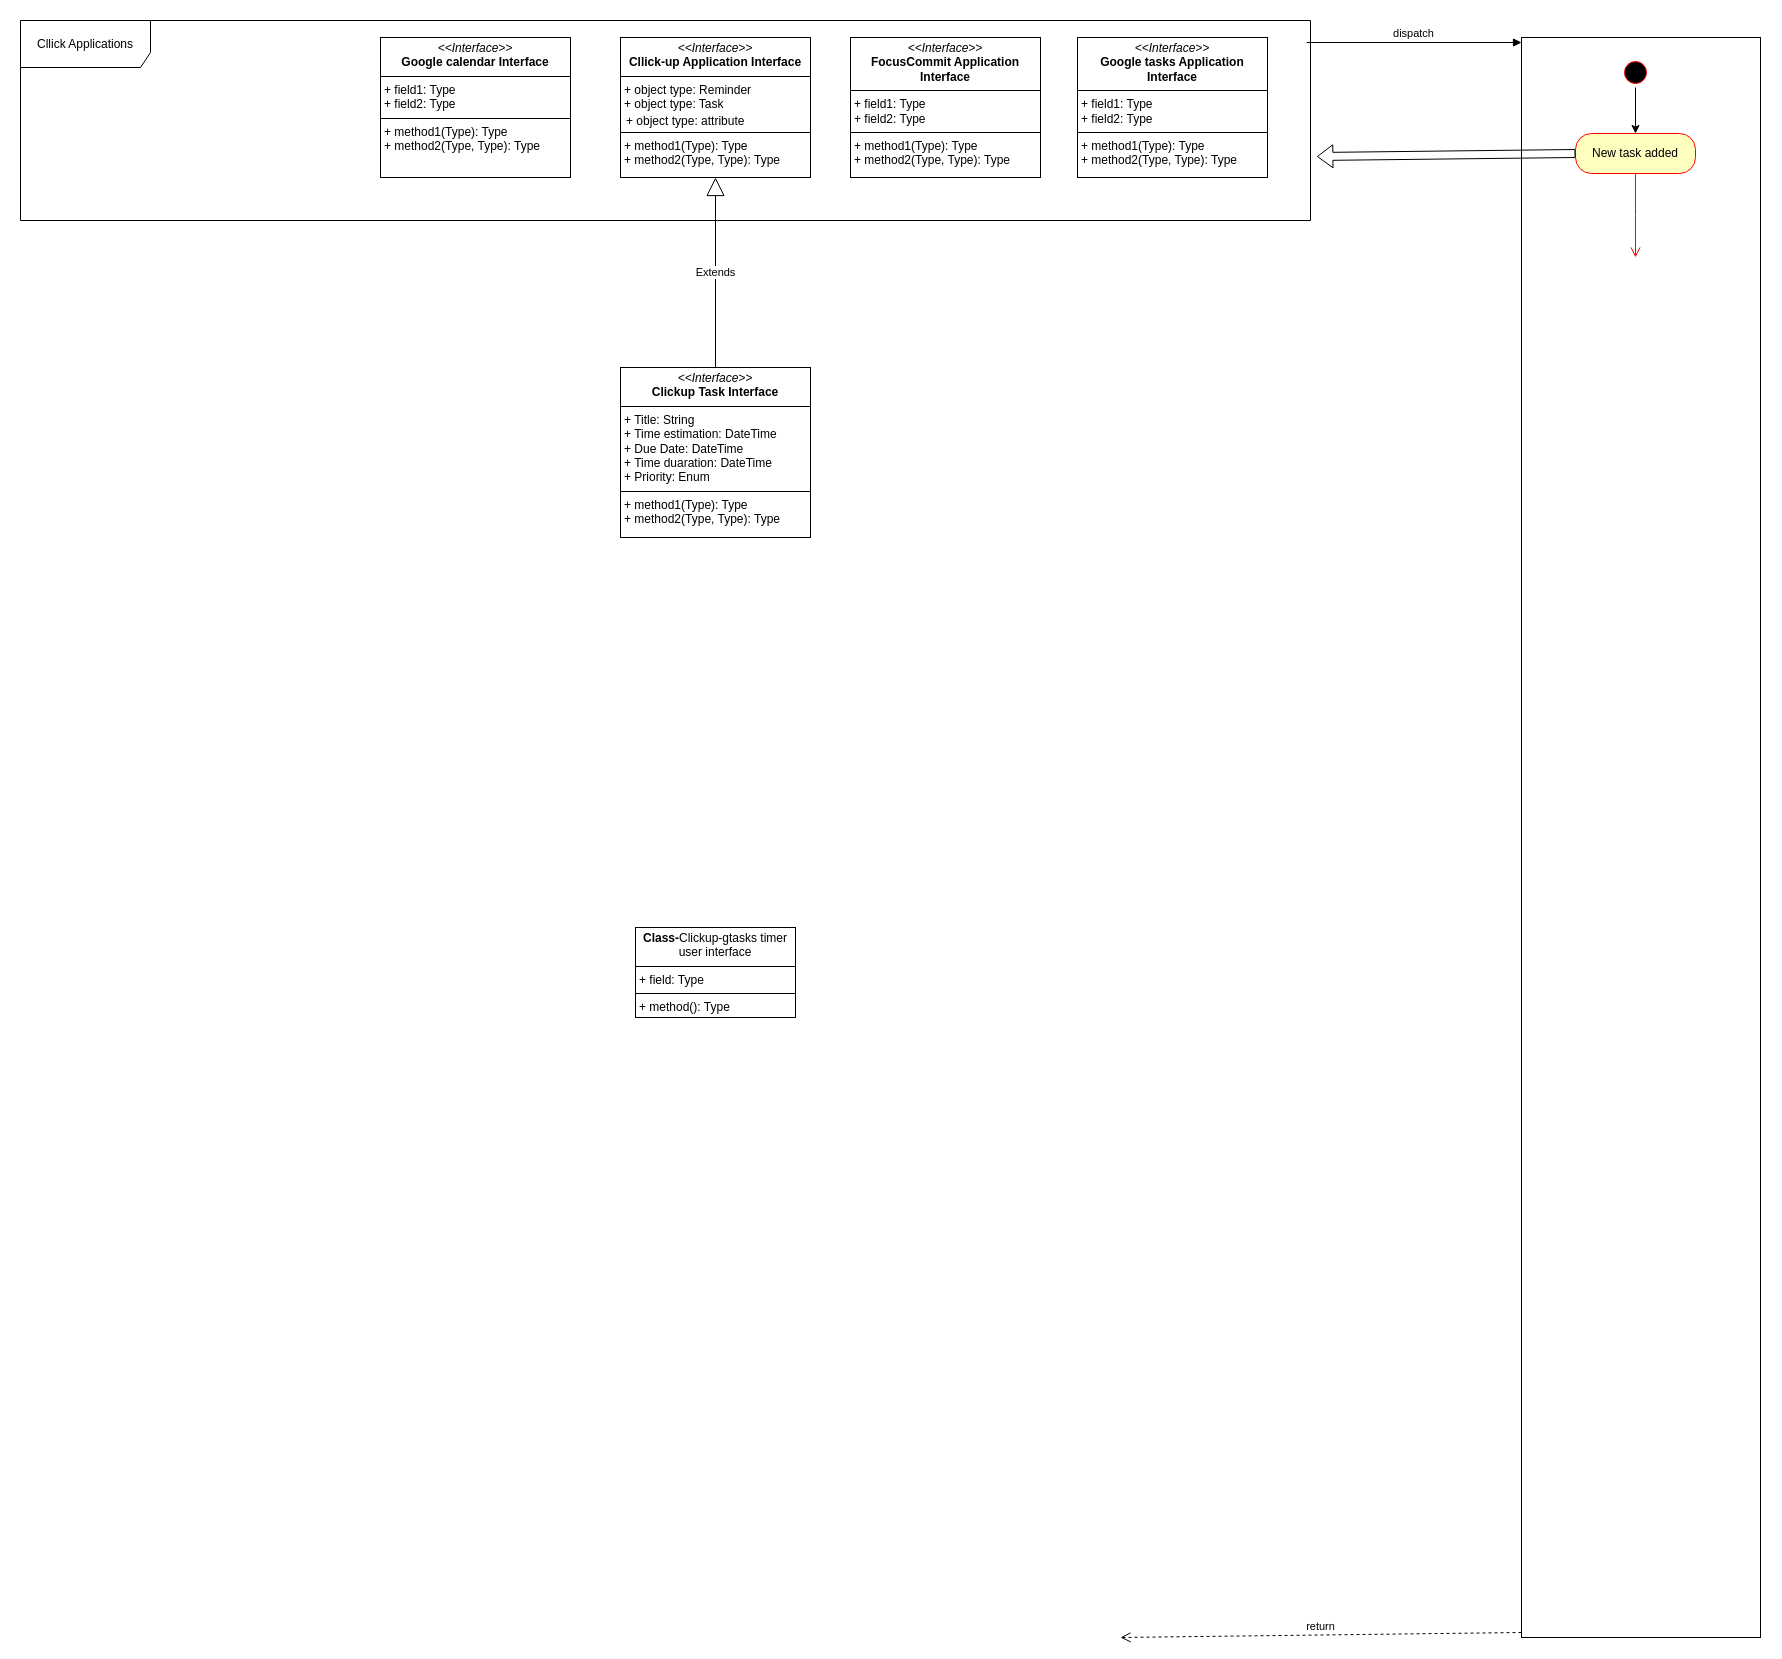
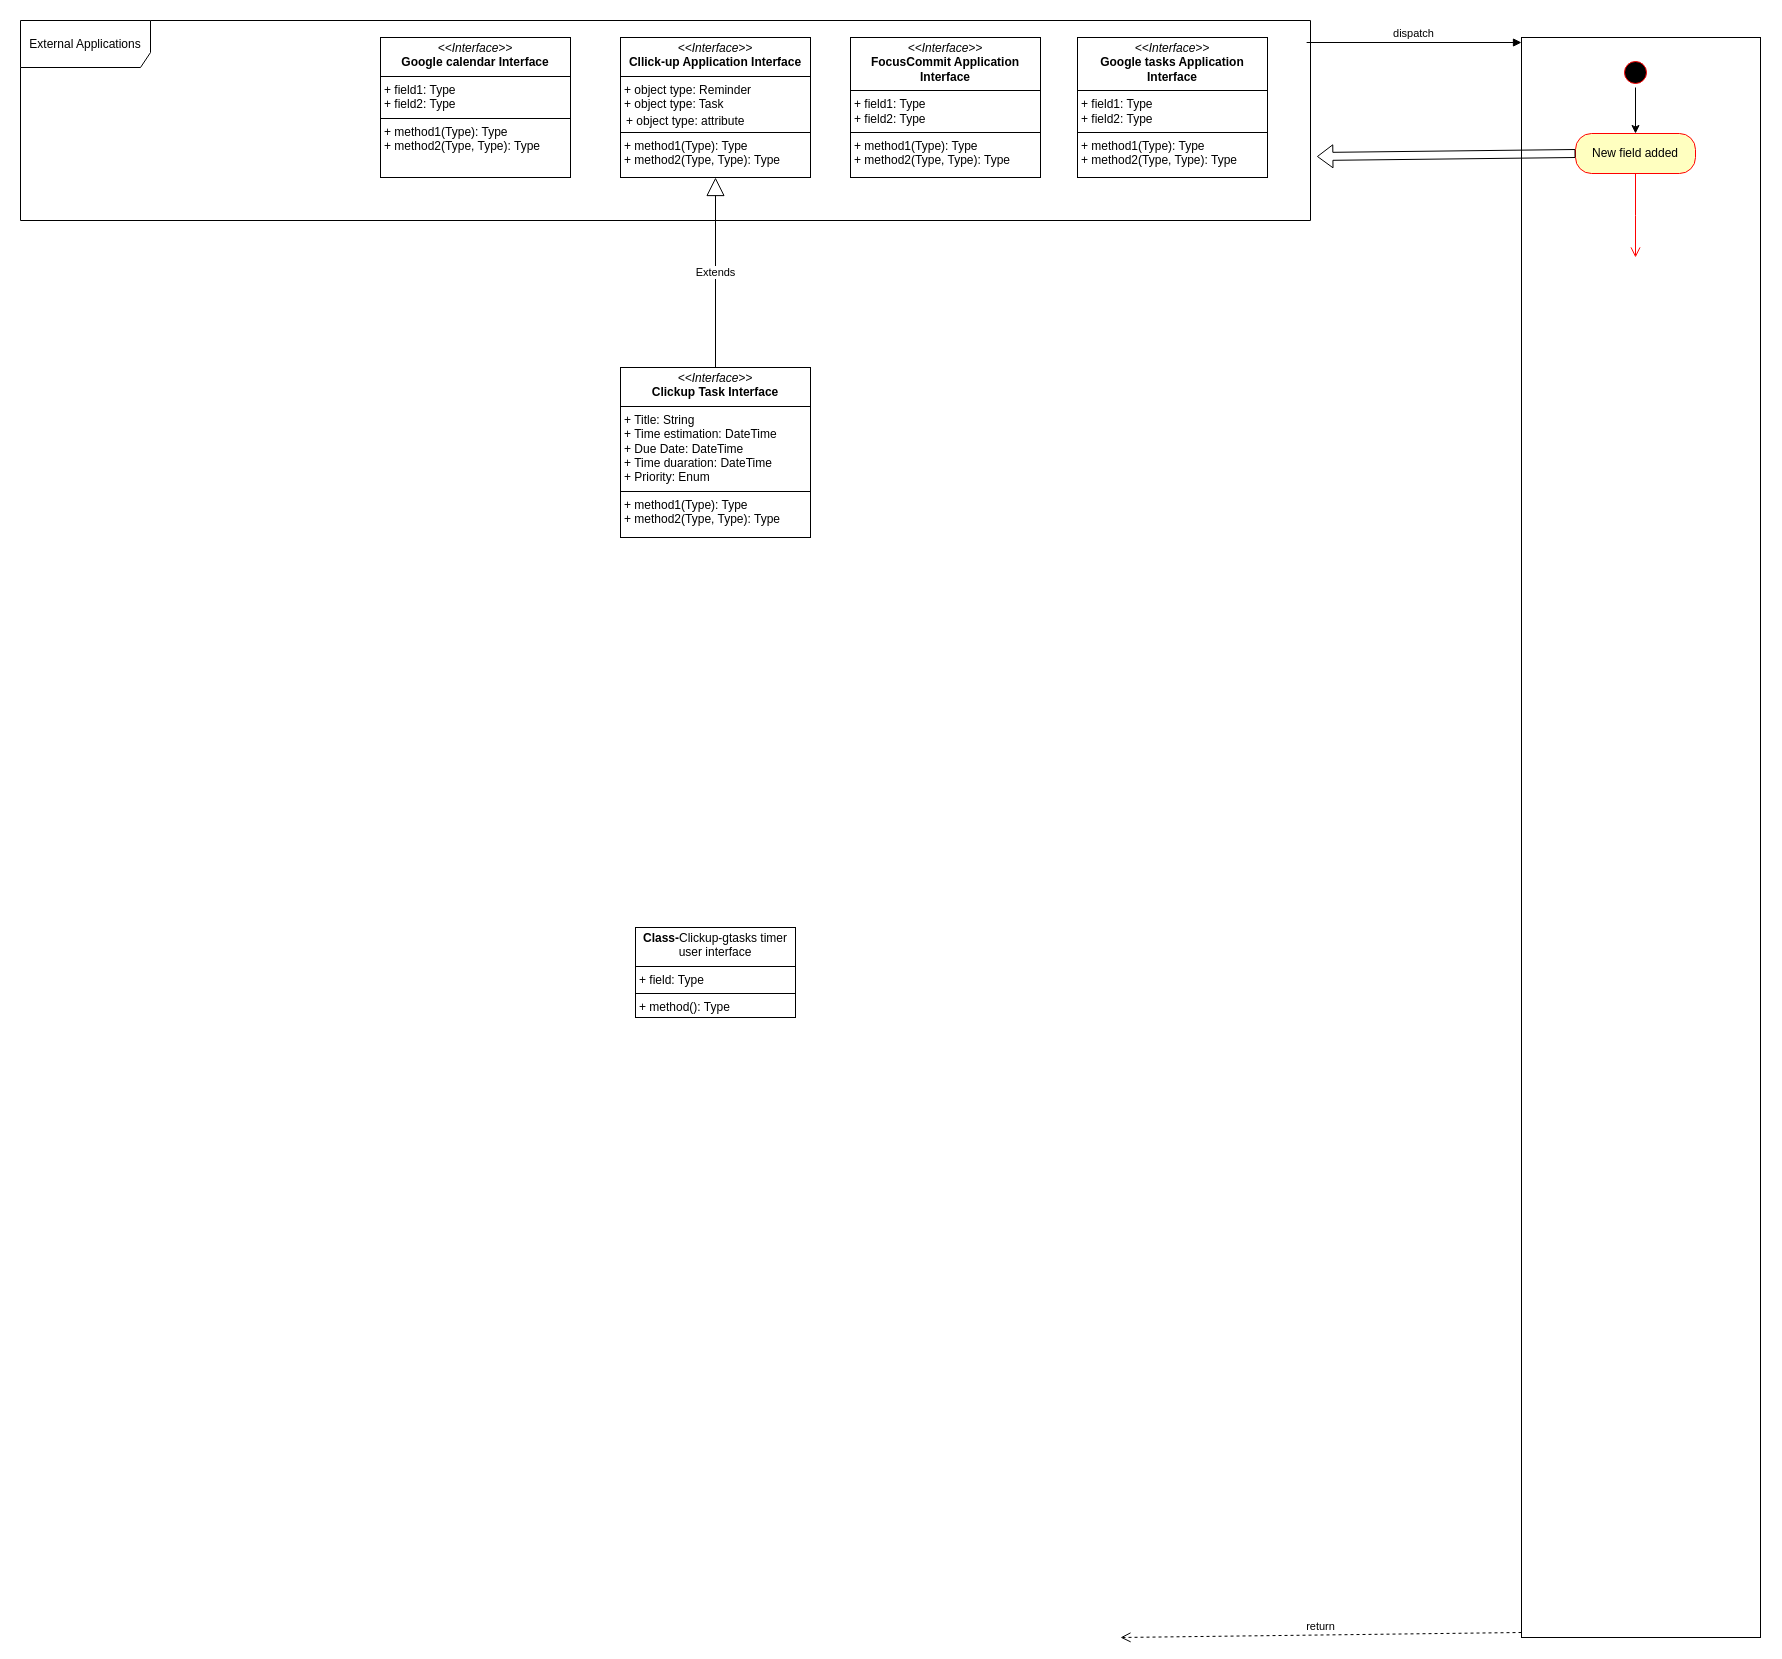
(86, 45) -> (86, 45)
(1636, 154) -> (1636, 154)
